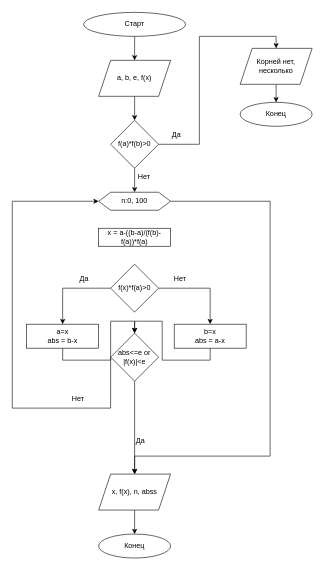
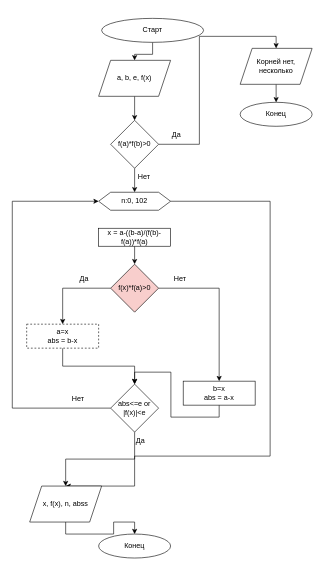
(135, 24) -> (153, 30)
(135, 201) -> (135, 201)
none -> (135, 253)
(135, 288) -> (135, 288)
(63, 336) -> (63, 336)
(210, 336) -> (219, 393)
(135, 357) -> (135, 408)
(135, 492) -> (66, 504)
